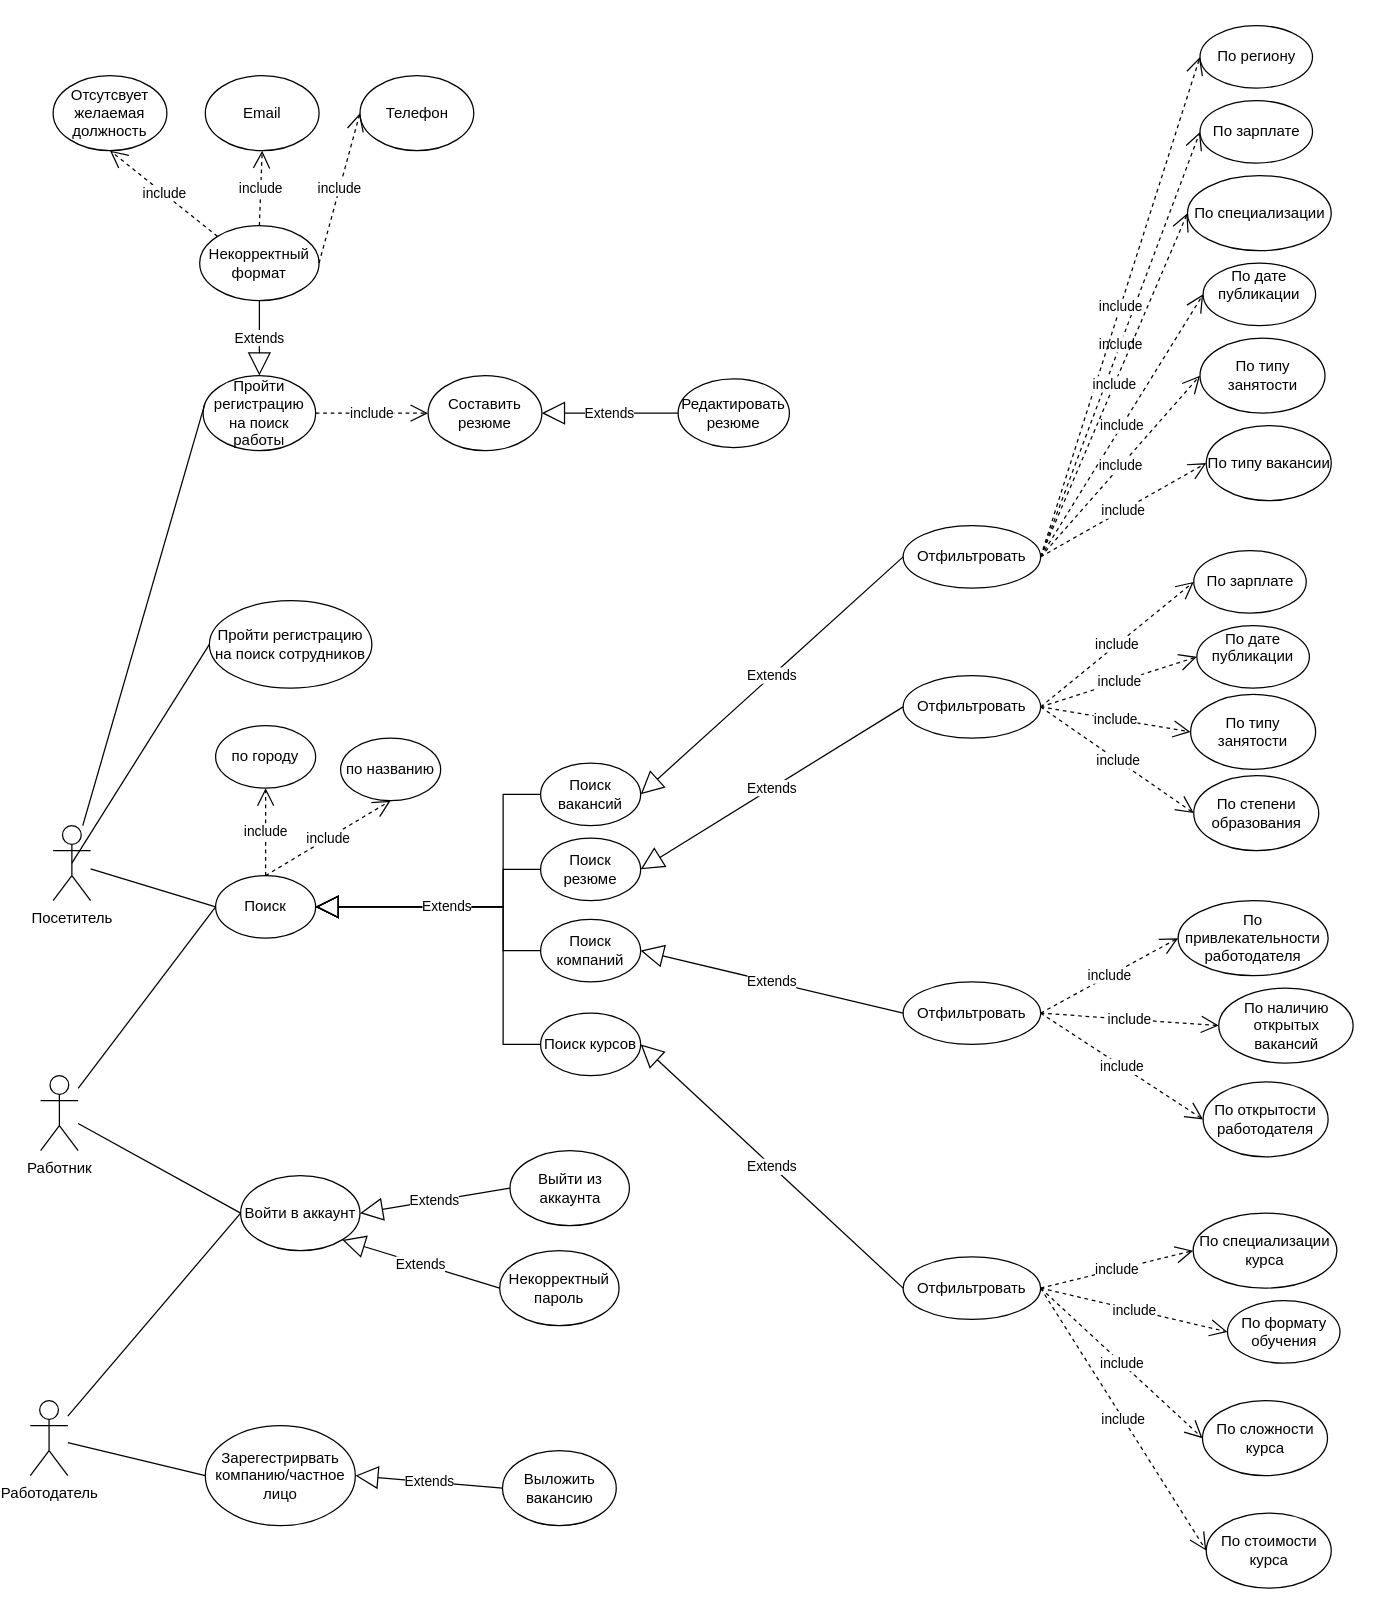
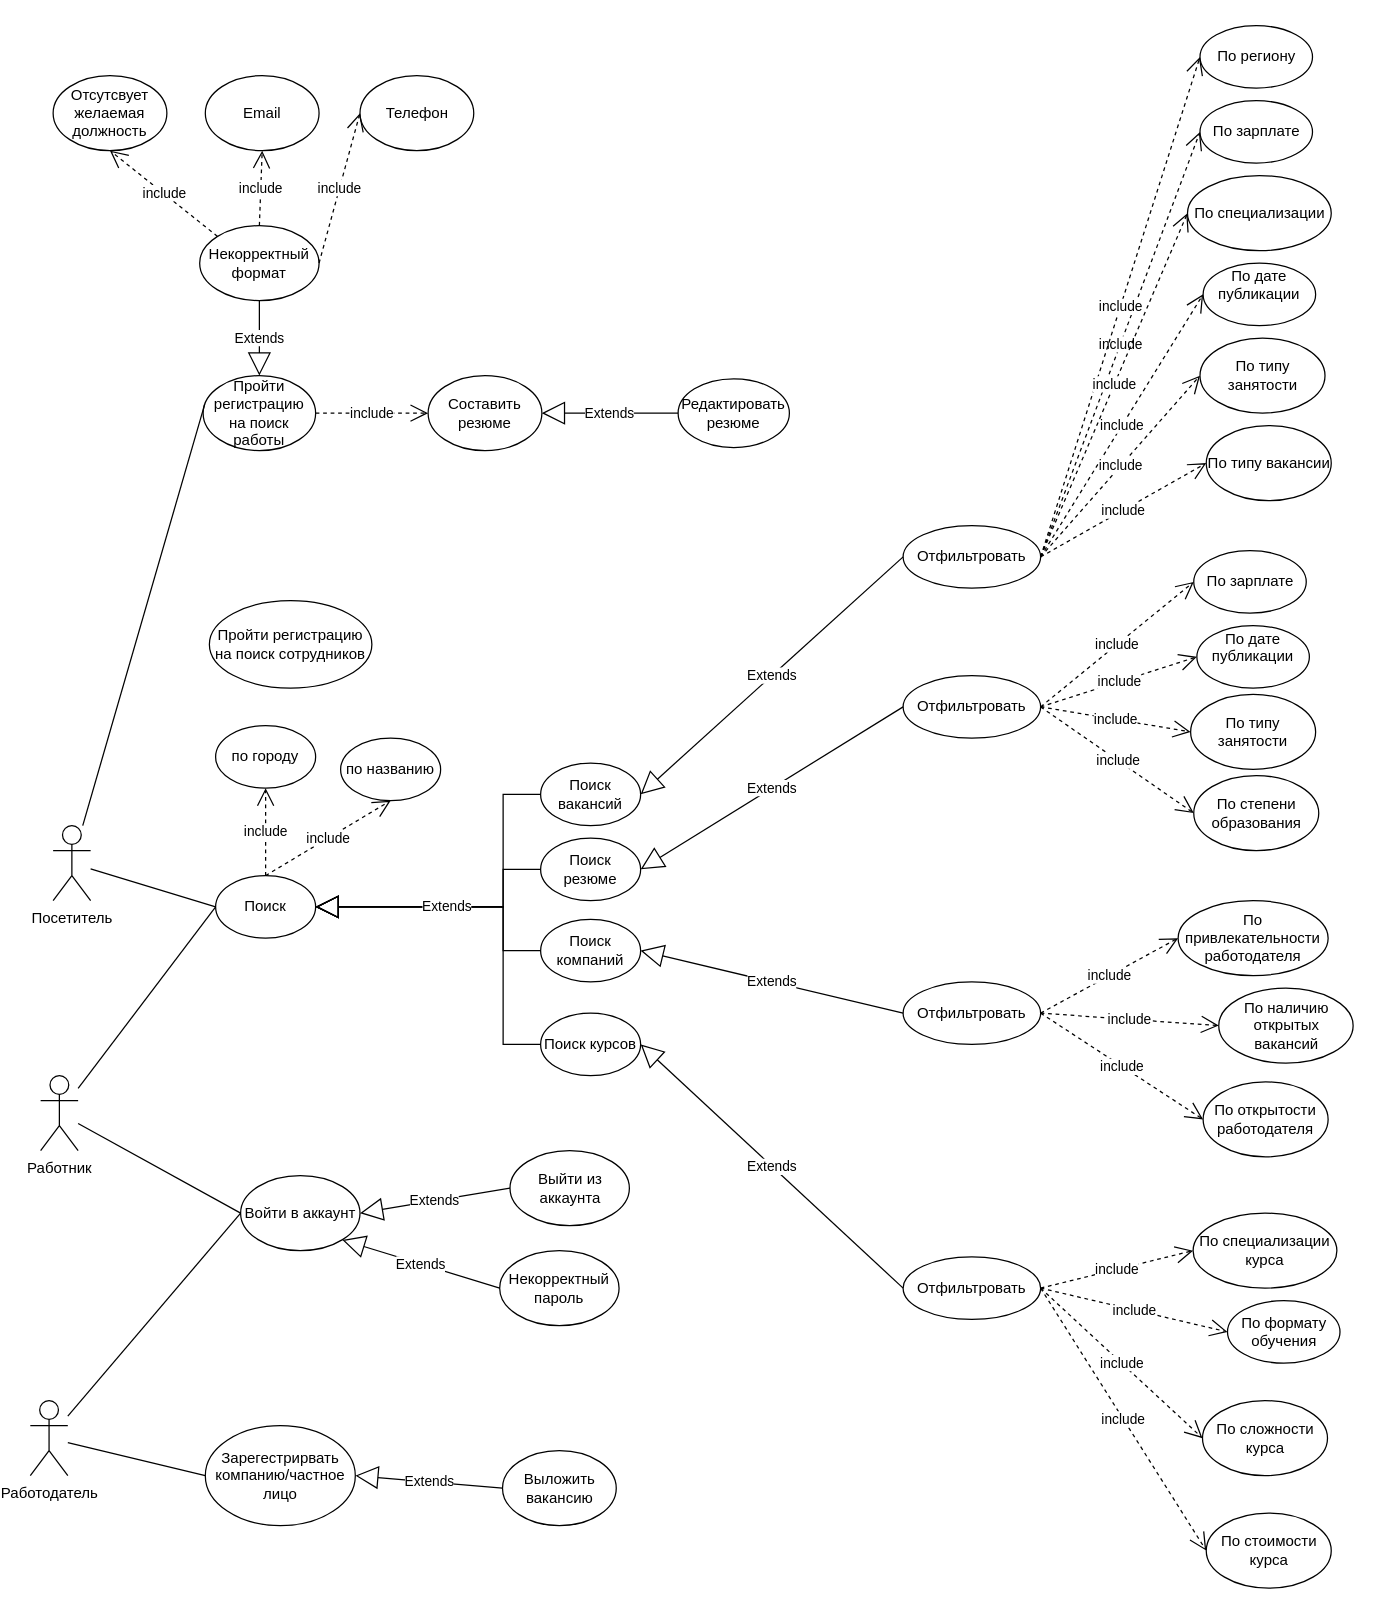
(142, 752) -> none
